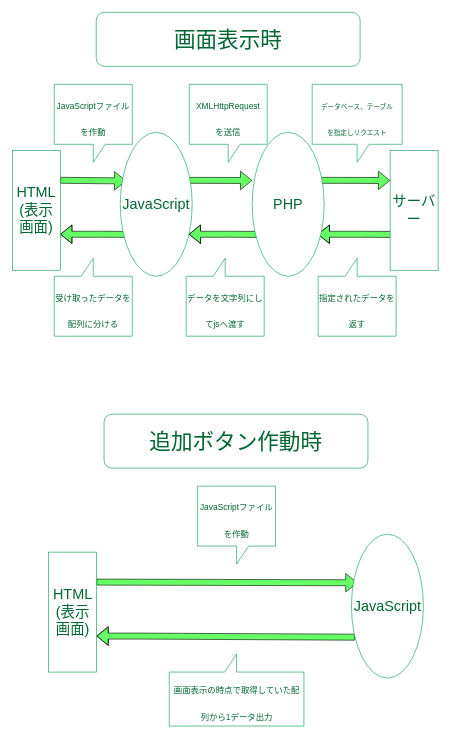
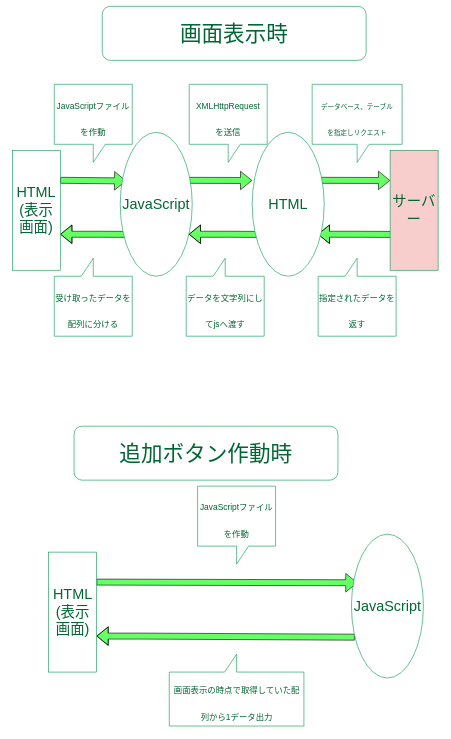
(228, 39) -> (234, 33)
(288, 204) -> (288, 204)
(414, 210) -> (414, 210)
(236, 441) -> (206, 453)
